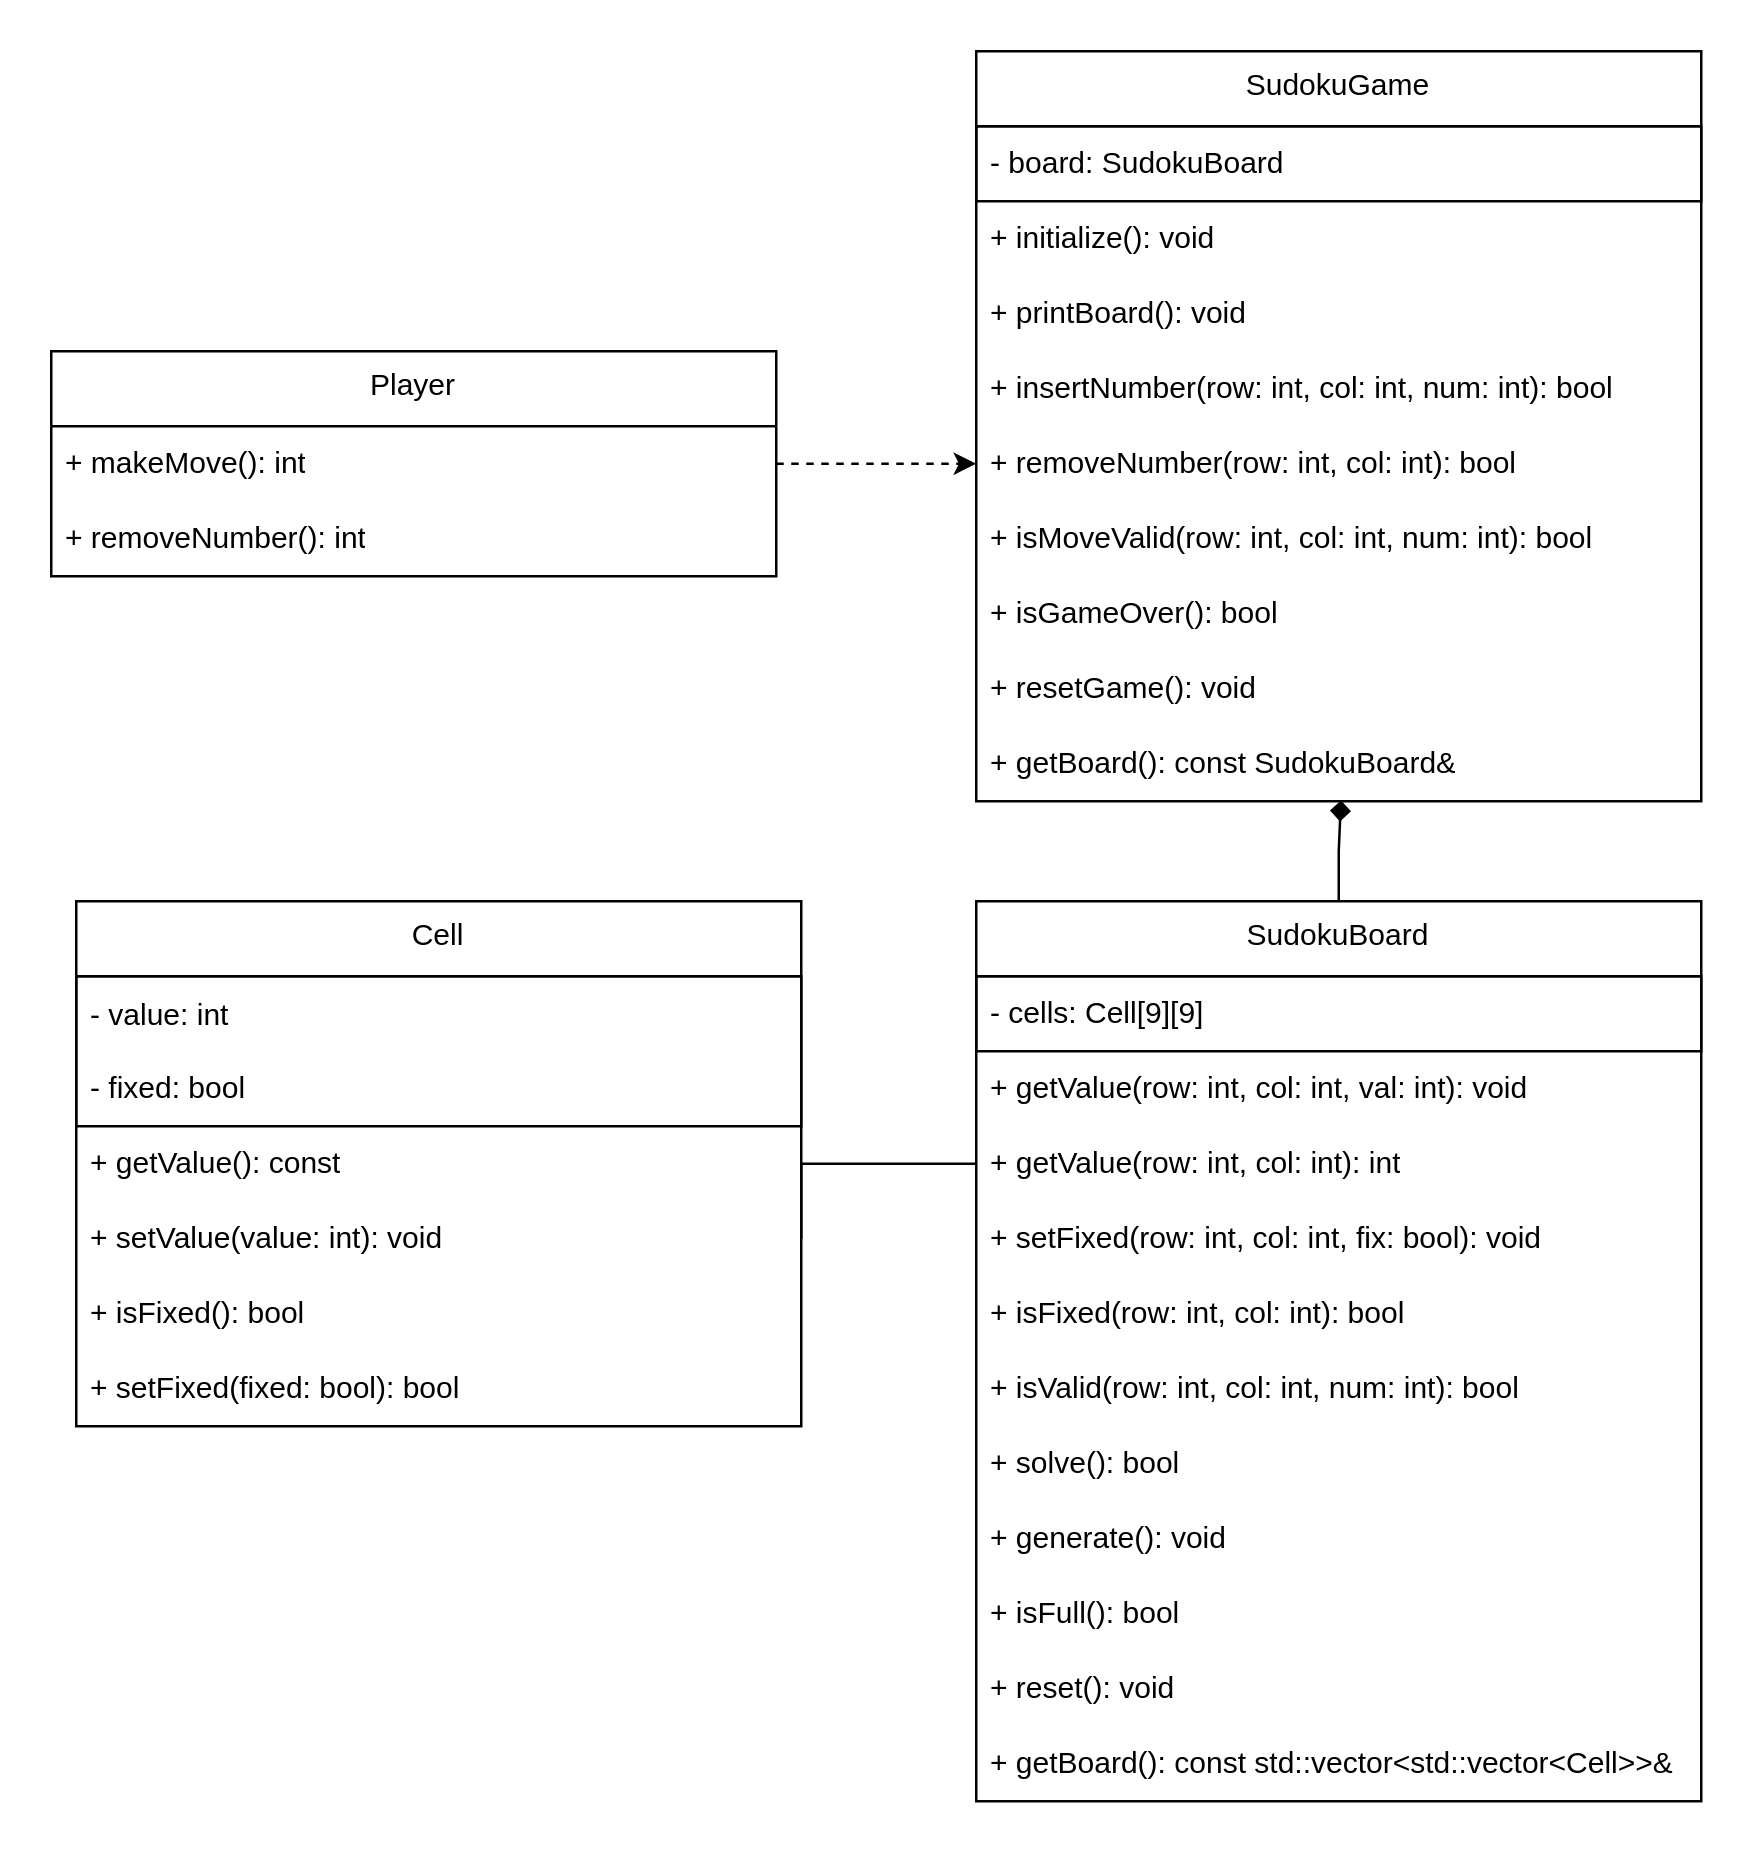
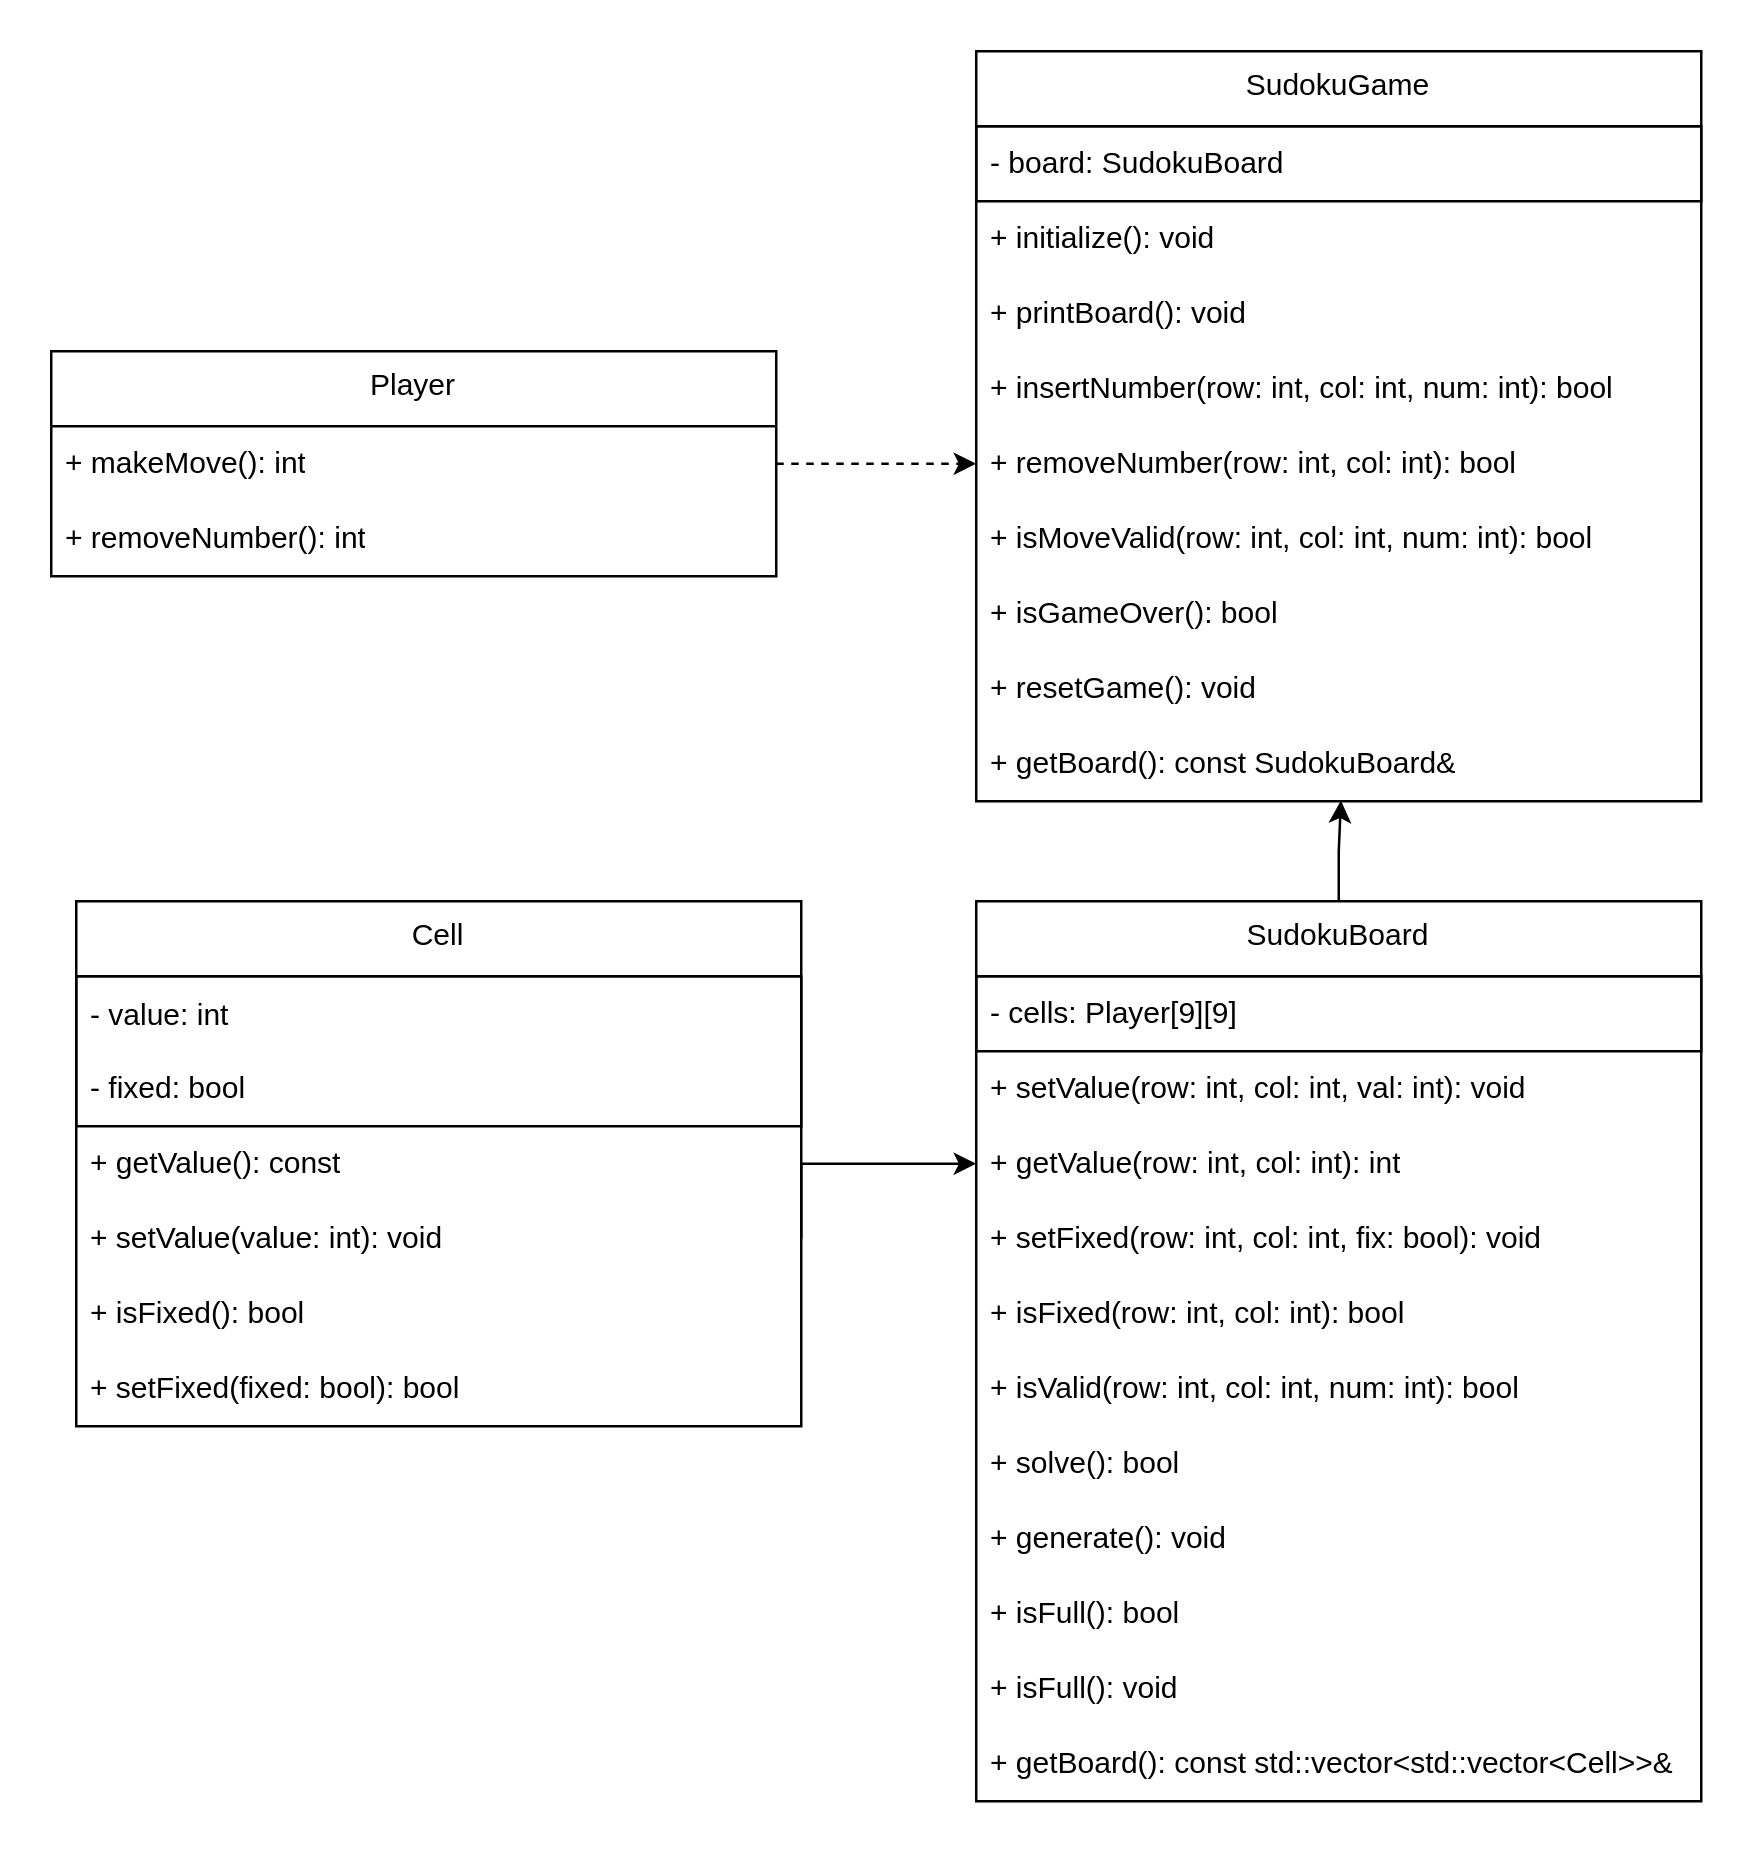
(1340, 821) -> (1340, 819)
(1124, 1014) -> (1144, 1014)
(1300, 1089) -> (1300, 1089)
(964, 1164) -> (958, 1164)
(1102, 1689) -> (1098, 1689)
